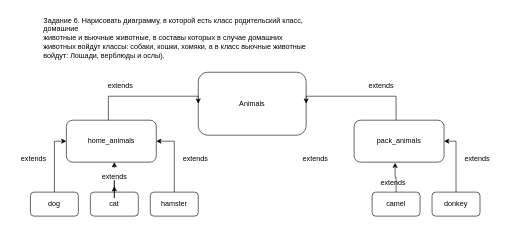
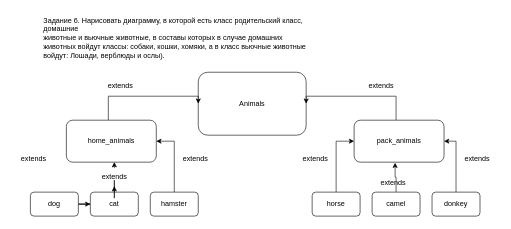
none -> (336, 141)
(54, 163) -> (86, 204)
none -> (336, 204)
